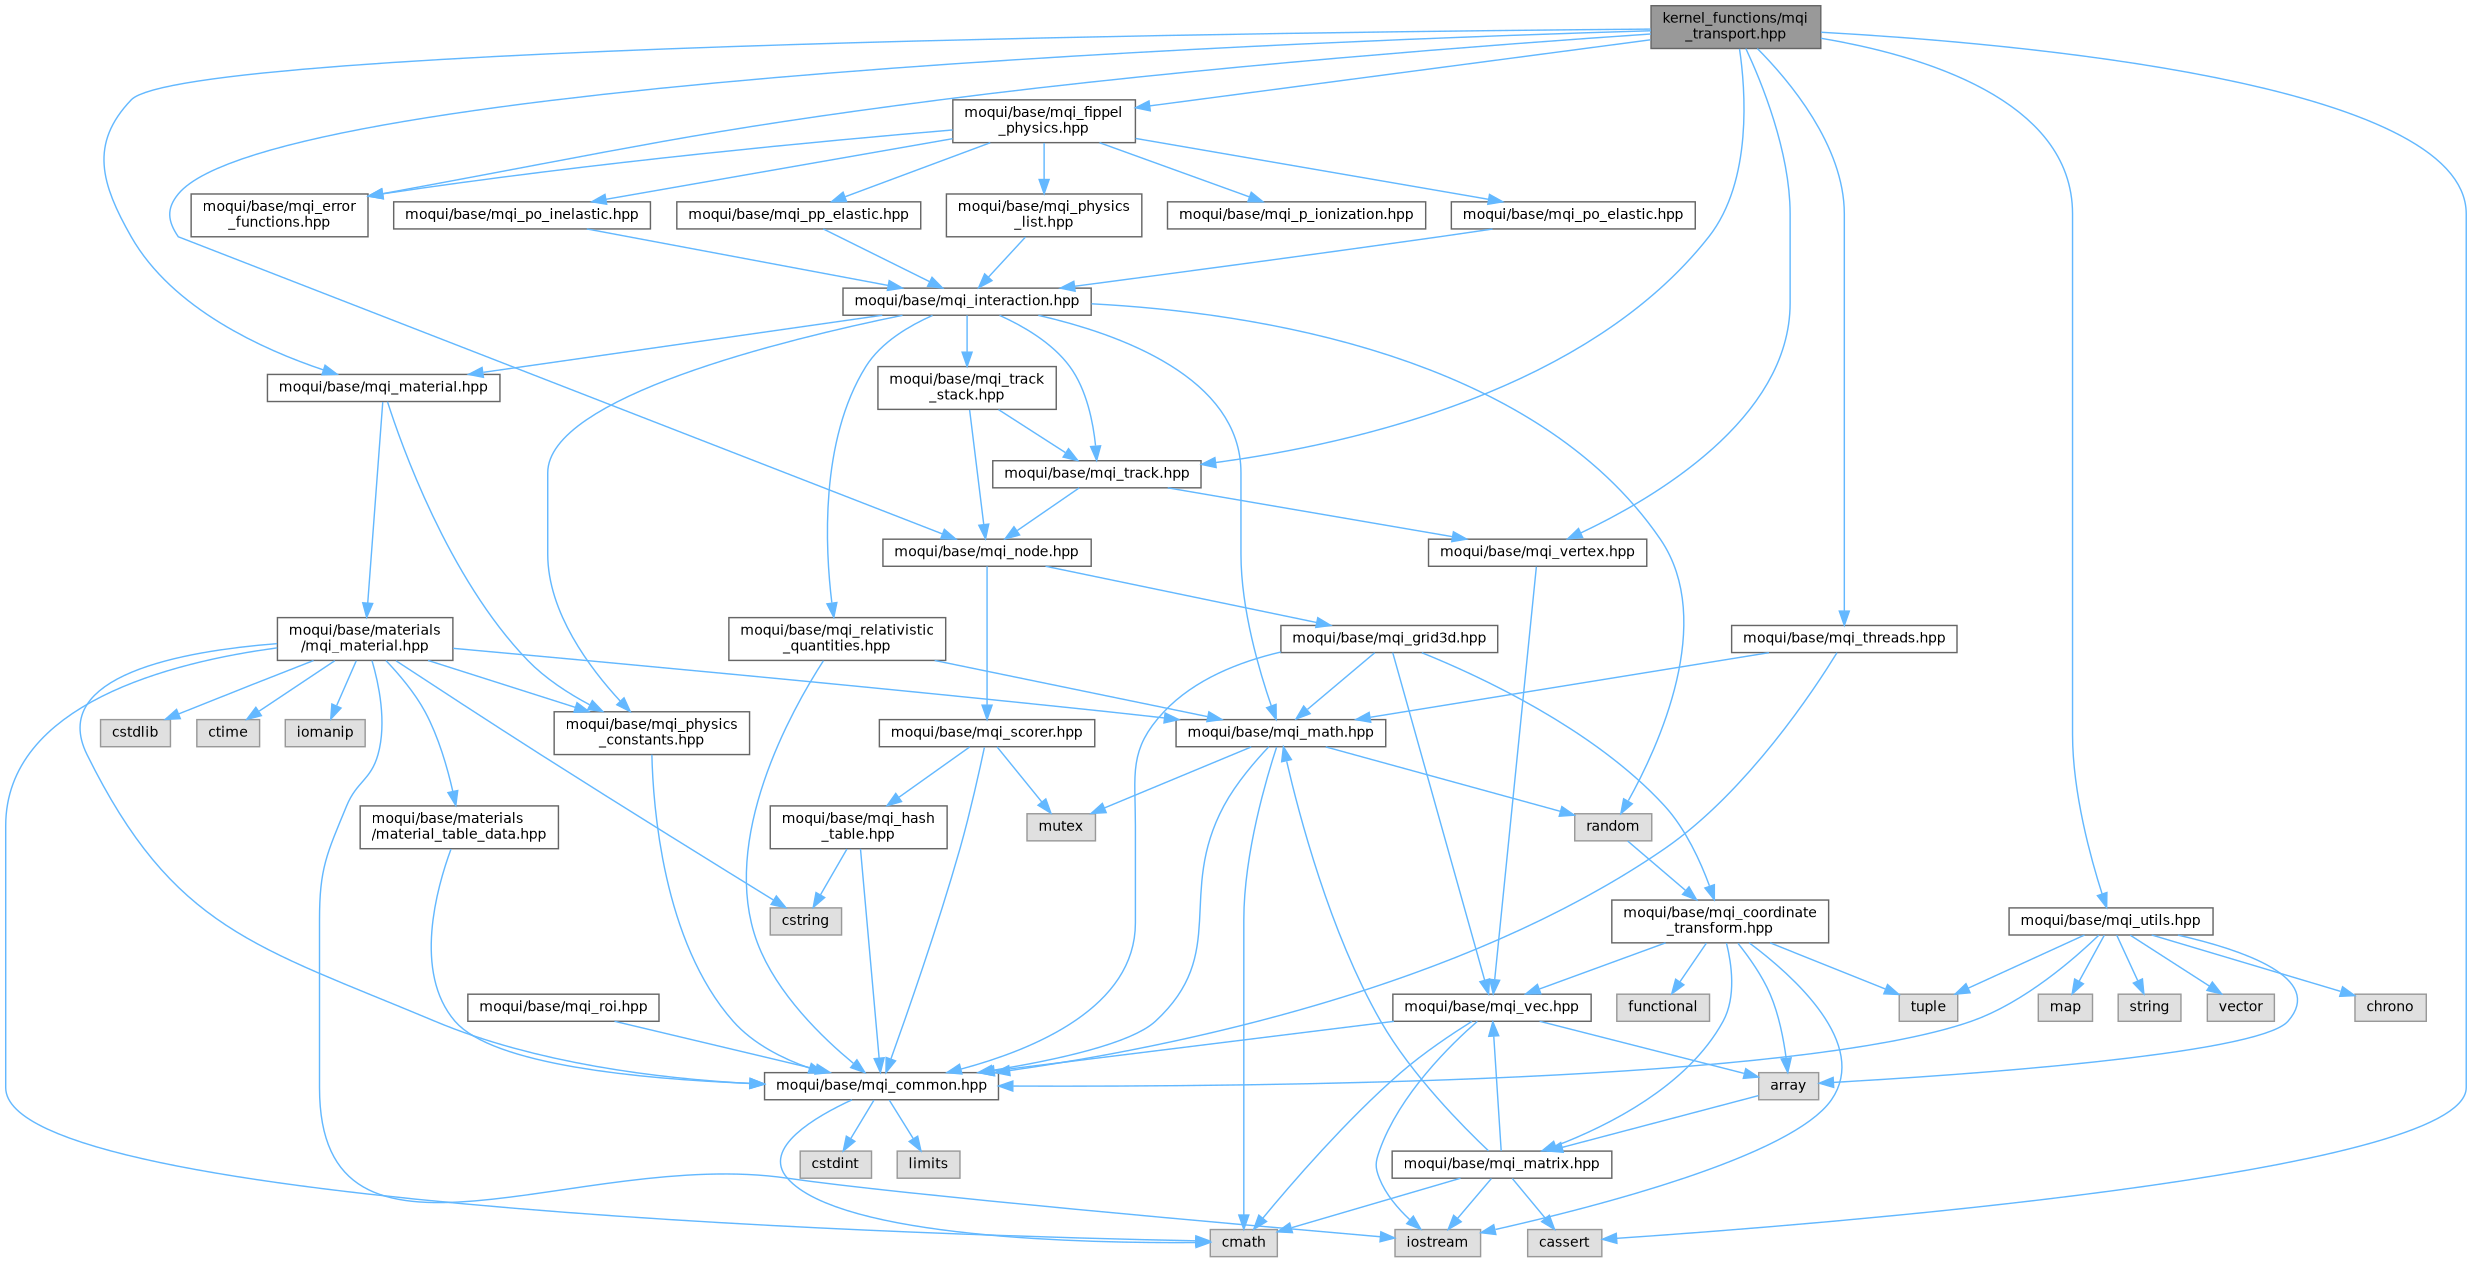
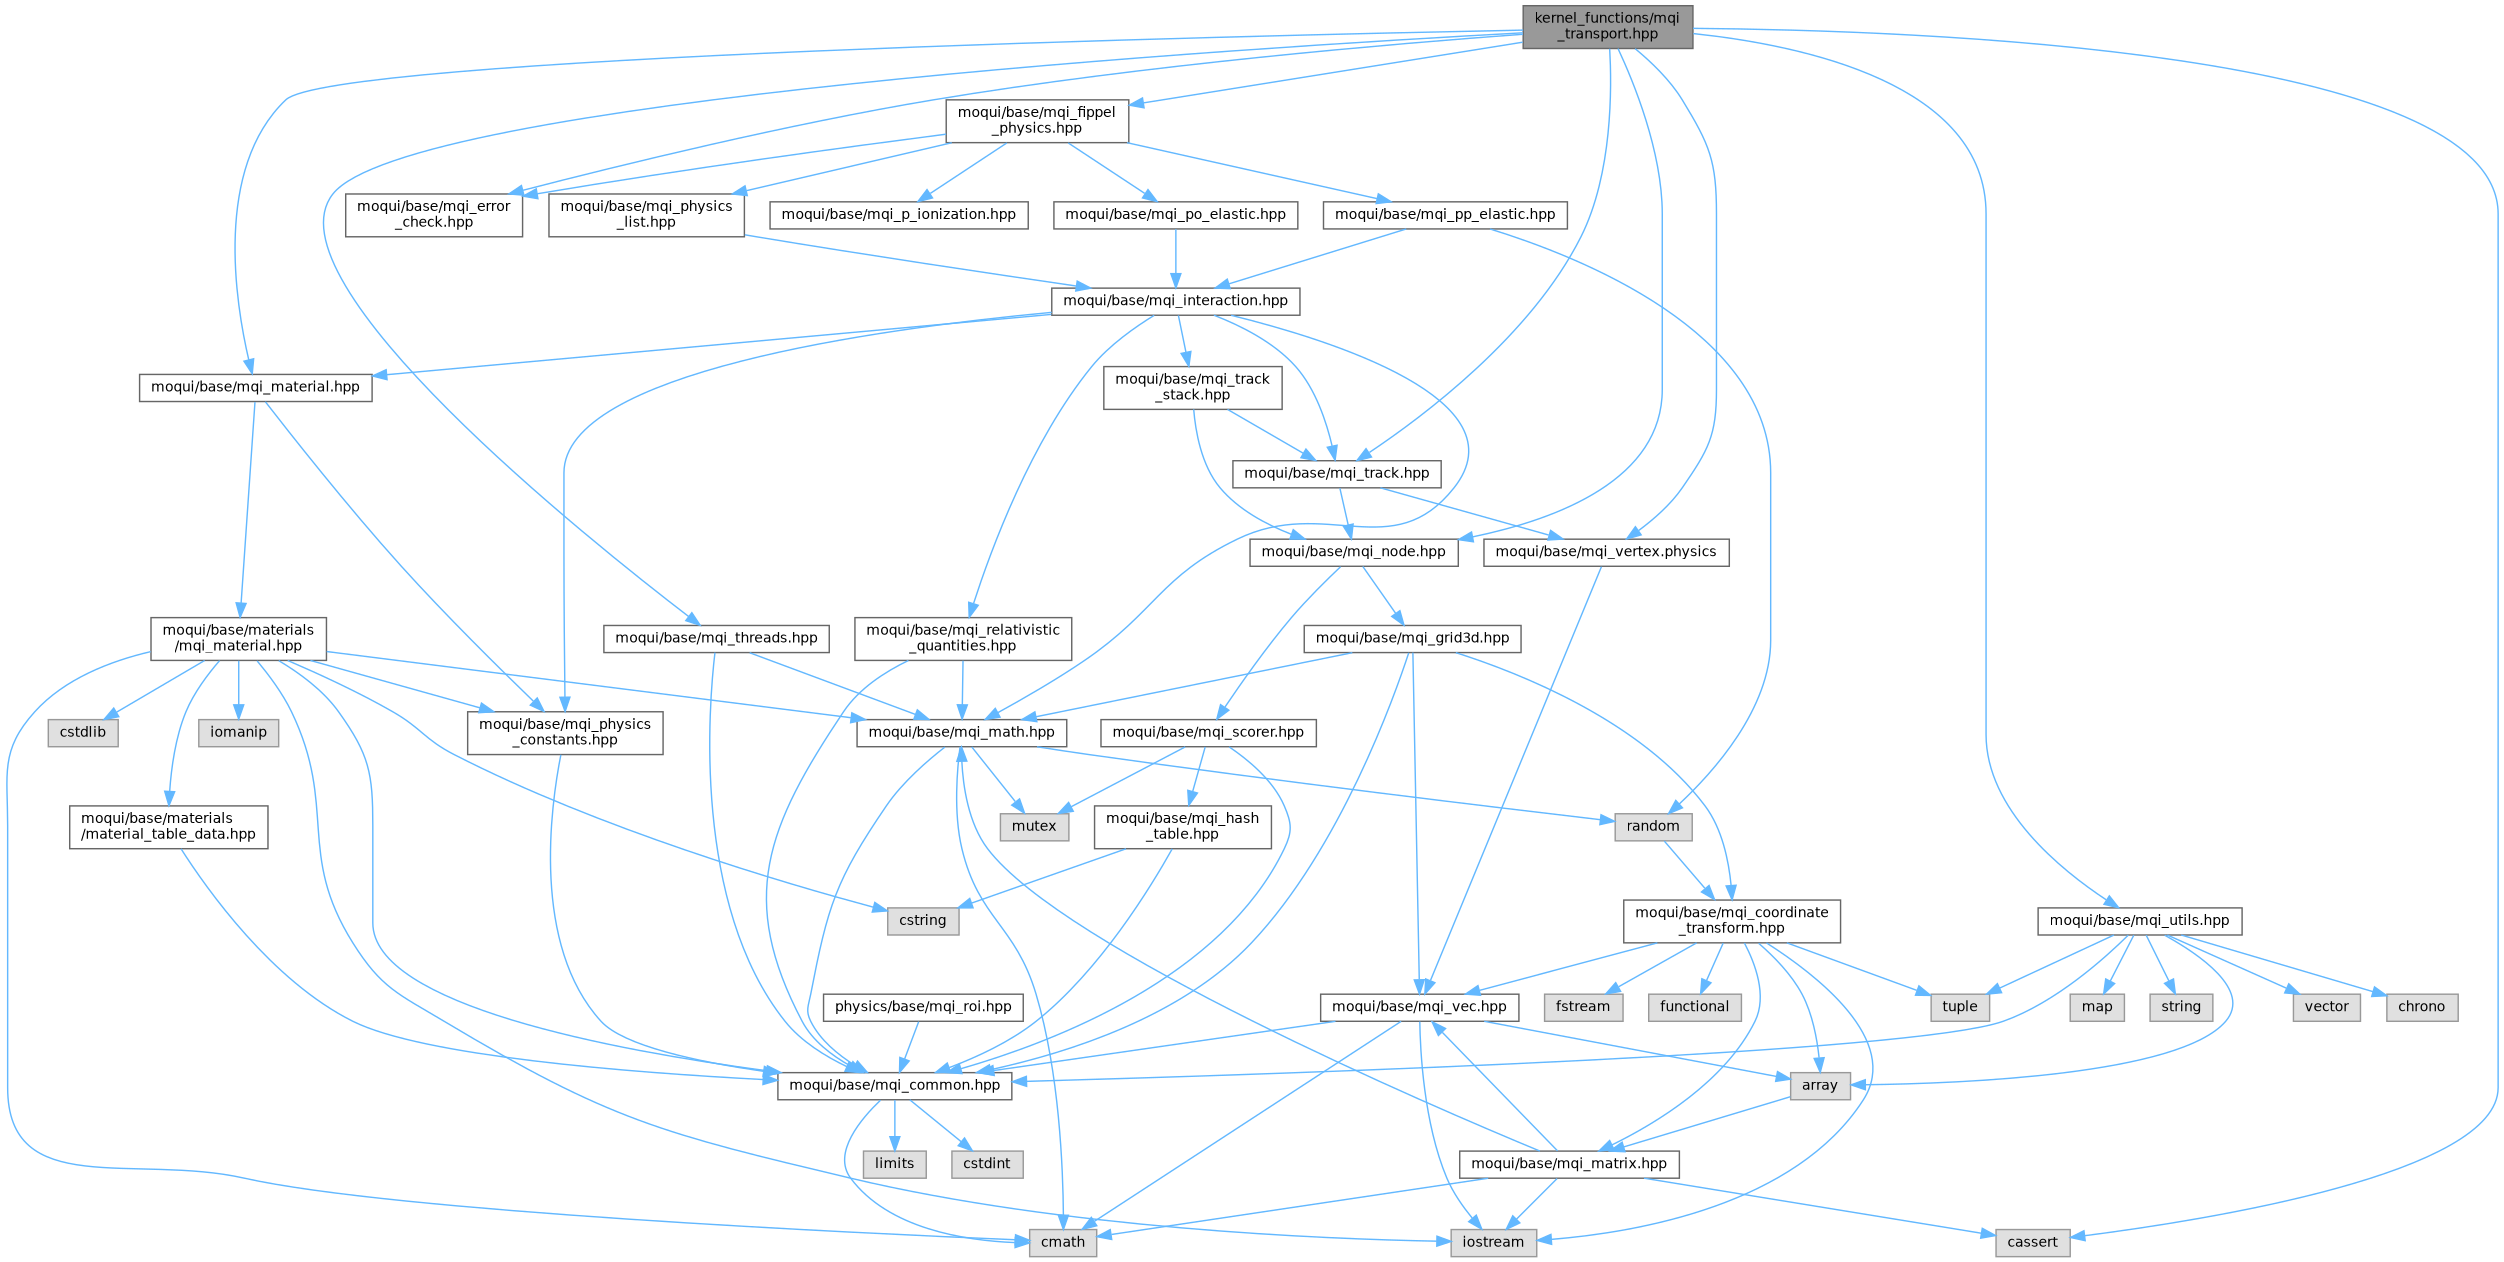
(280, 215) -> (434, 215)
(522, 215) -> none
(1528, 419) -> (1768, 455)
(1538, 553) -> (1607, 553)
(228, 733) -> none
(563, 1008) -> (923, 1008)
none -> (1584, 1008)
